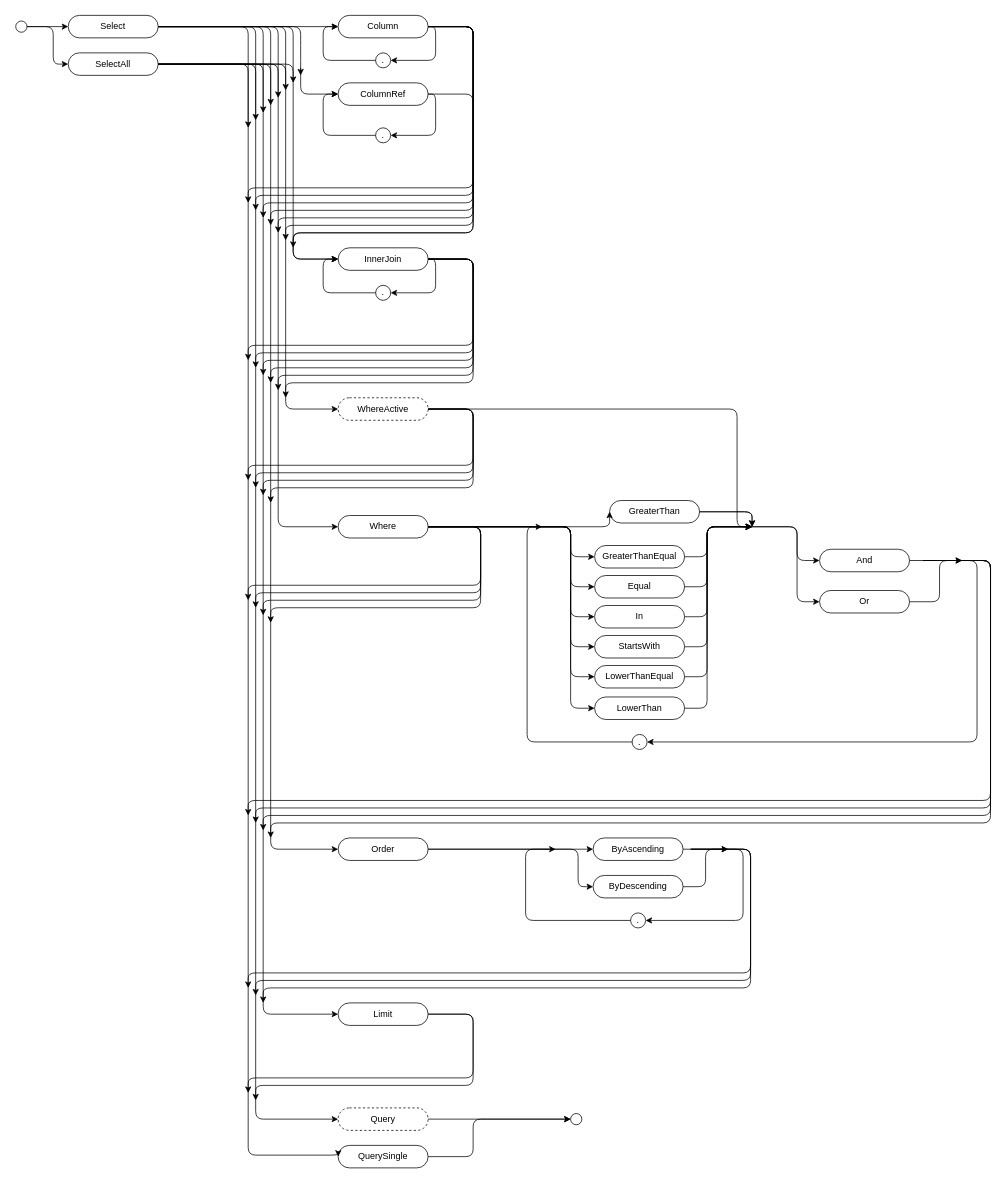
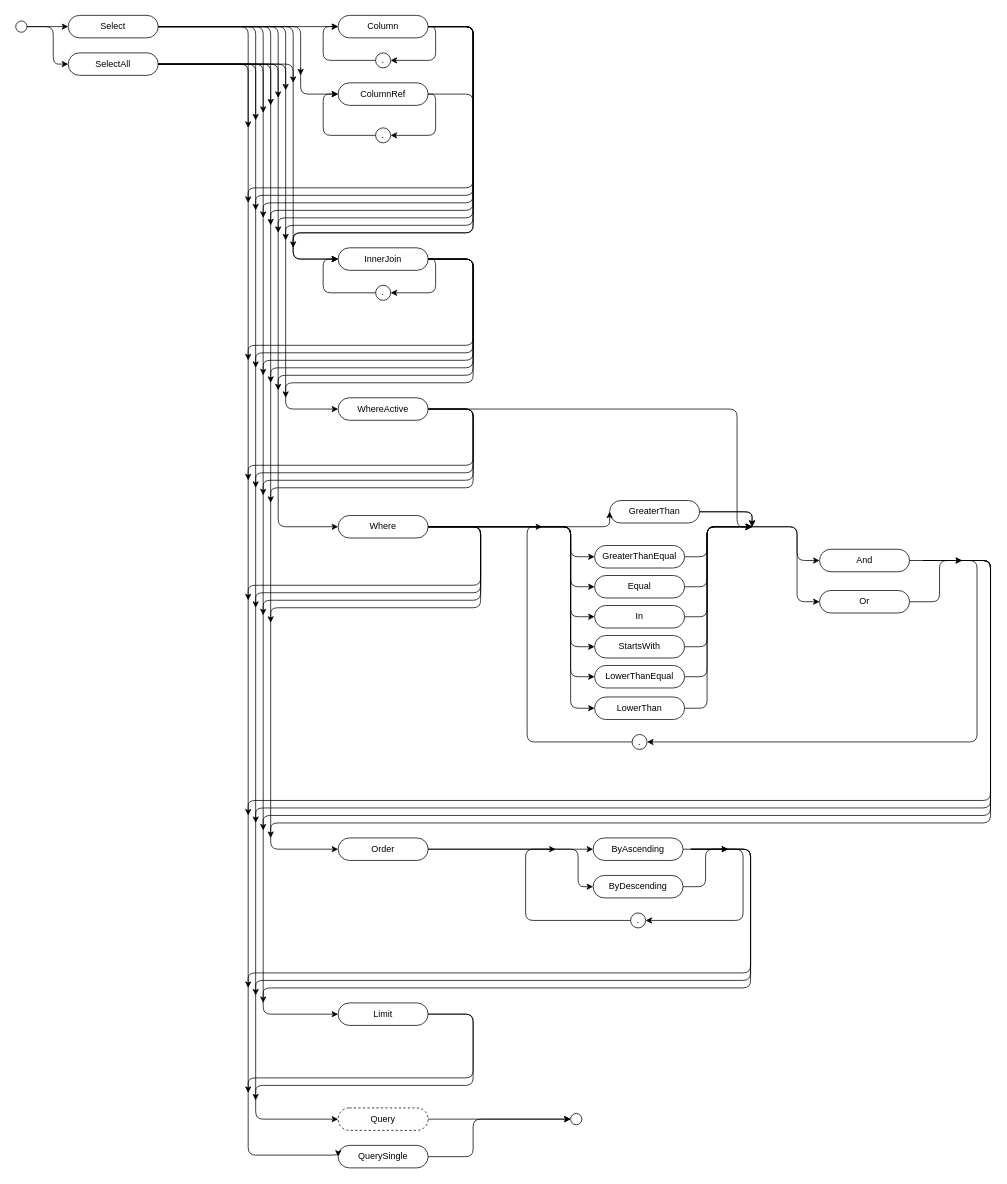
(383, 409) -> (383, 409)
